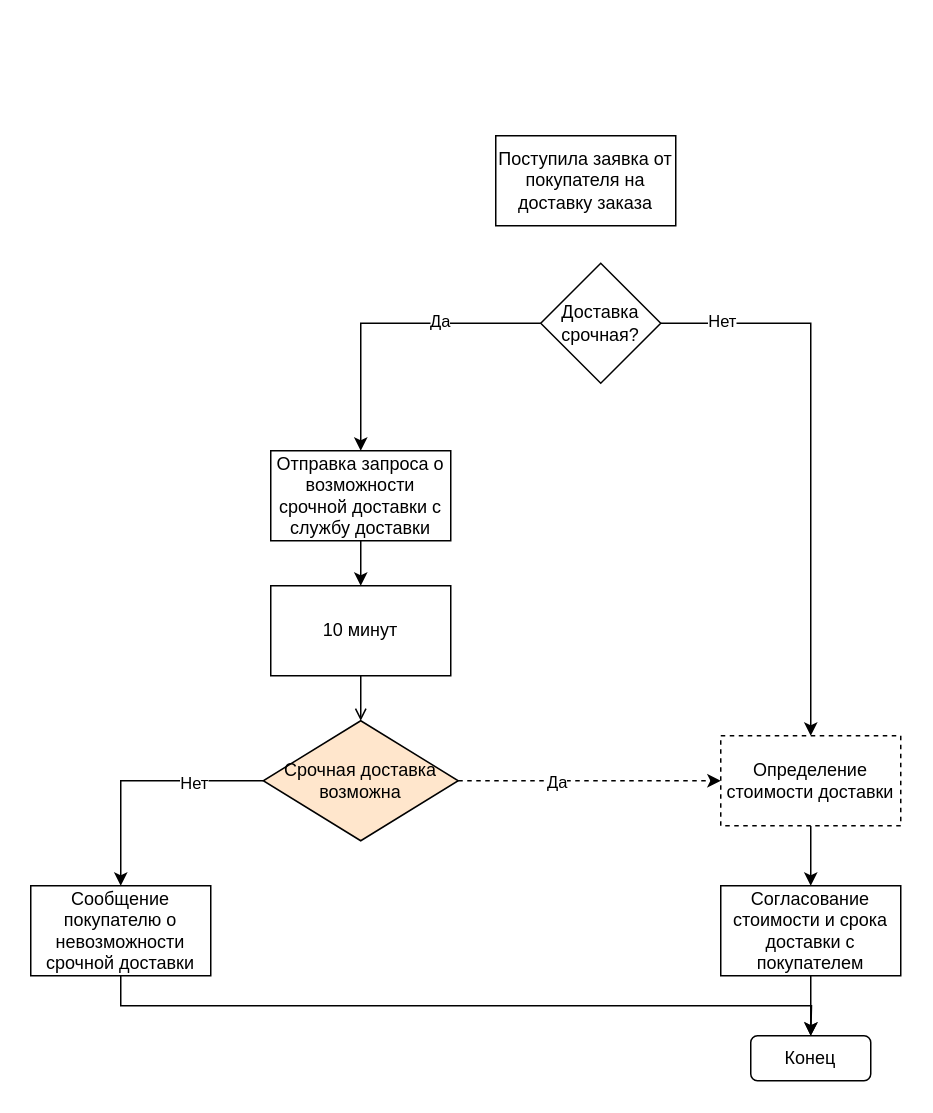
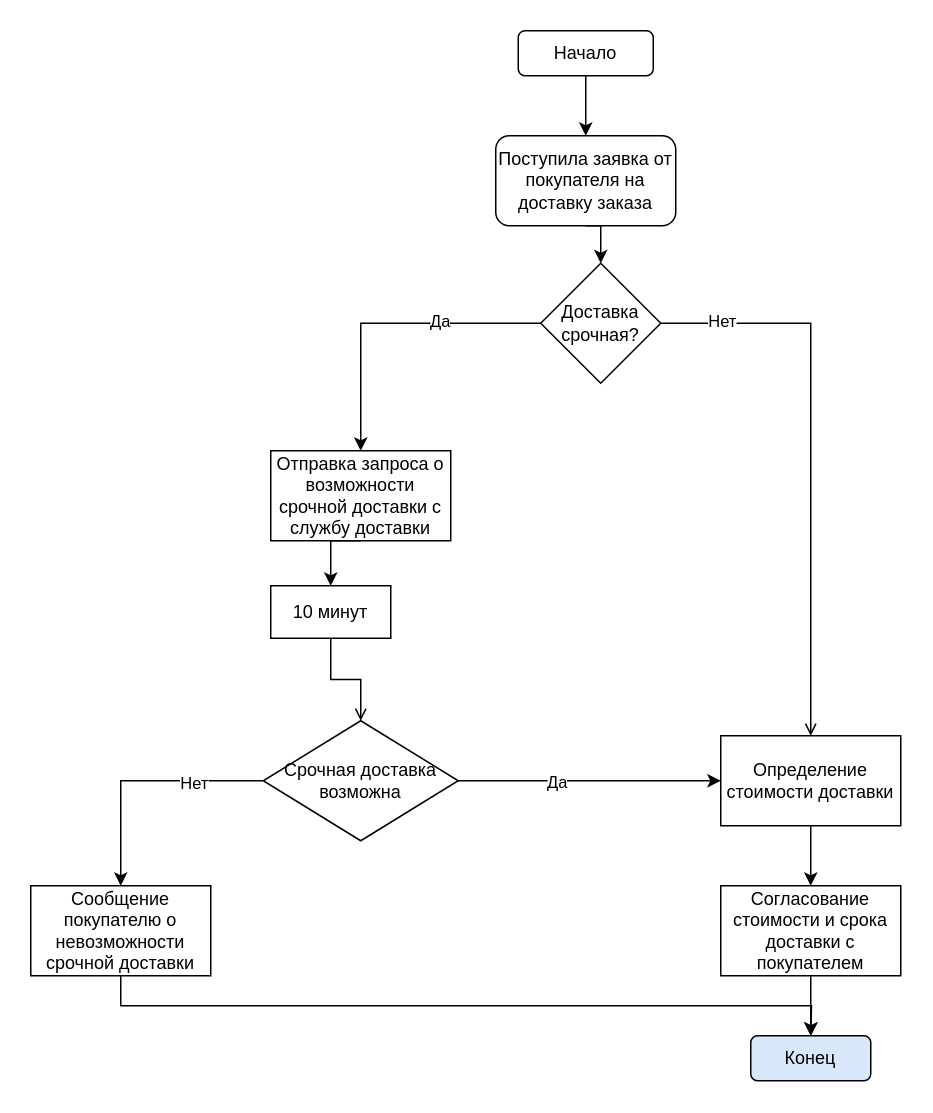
none -> (586, 53)
none -> (586, 101)
(586, 181) -> (586, 181)
none -> (601, 238)
(361, 631) -> (331, 612)
(811, 724) -> (811, 726)
(361, 781) -> (361, 781)
(639, 781) -> (639, 781)
(811, 781) -> (811, 781)
(811, 1058) -> (811, 1058)
